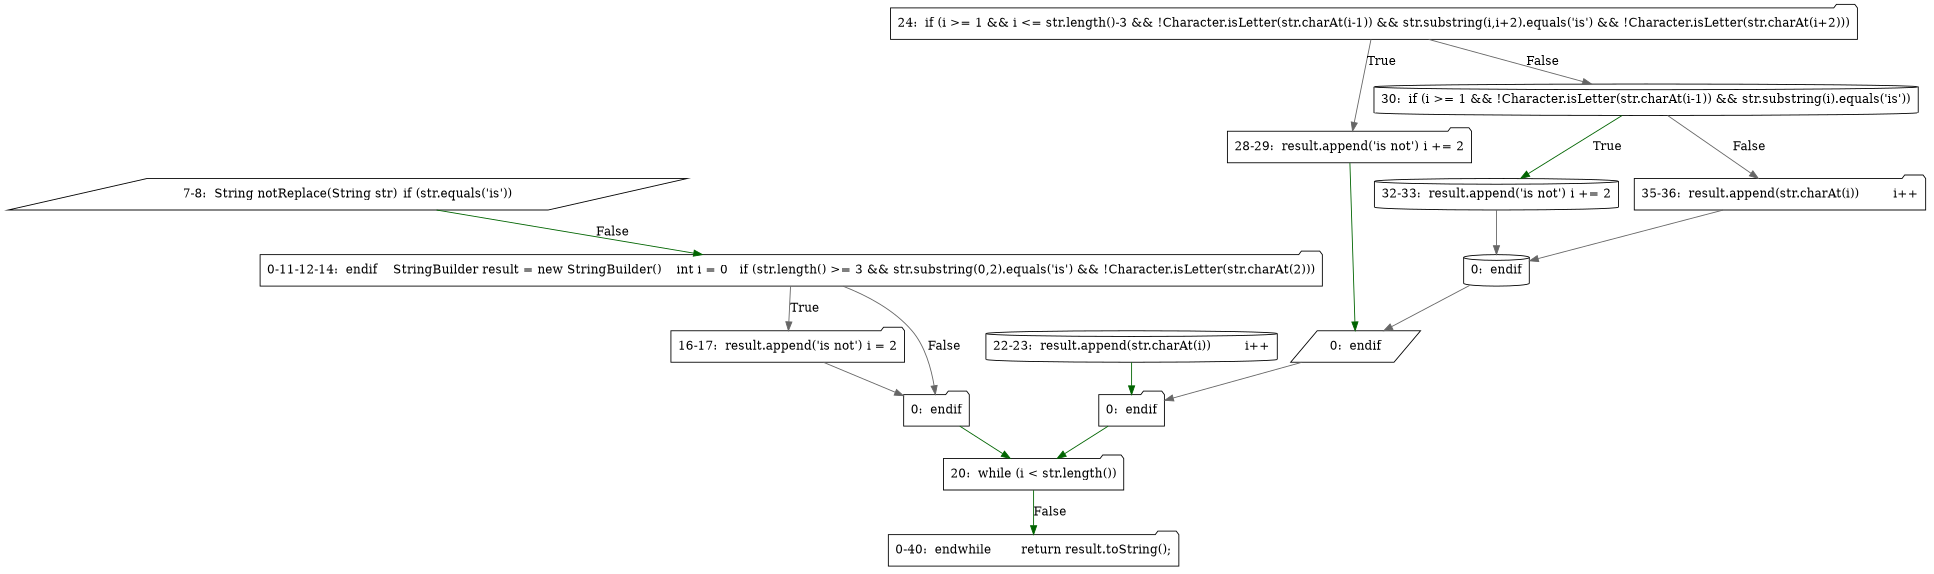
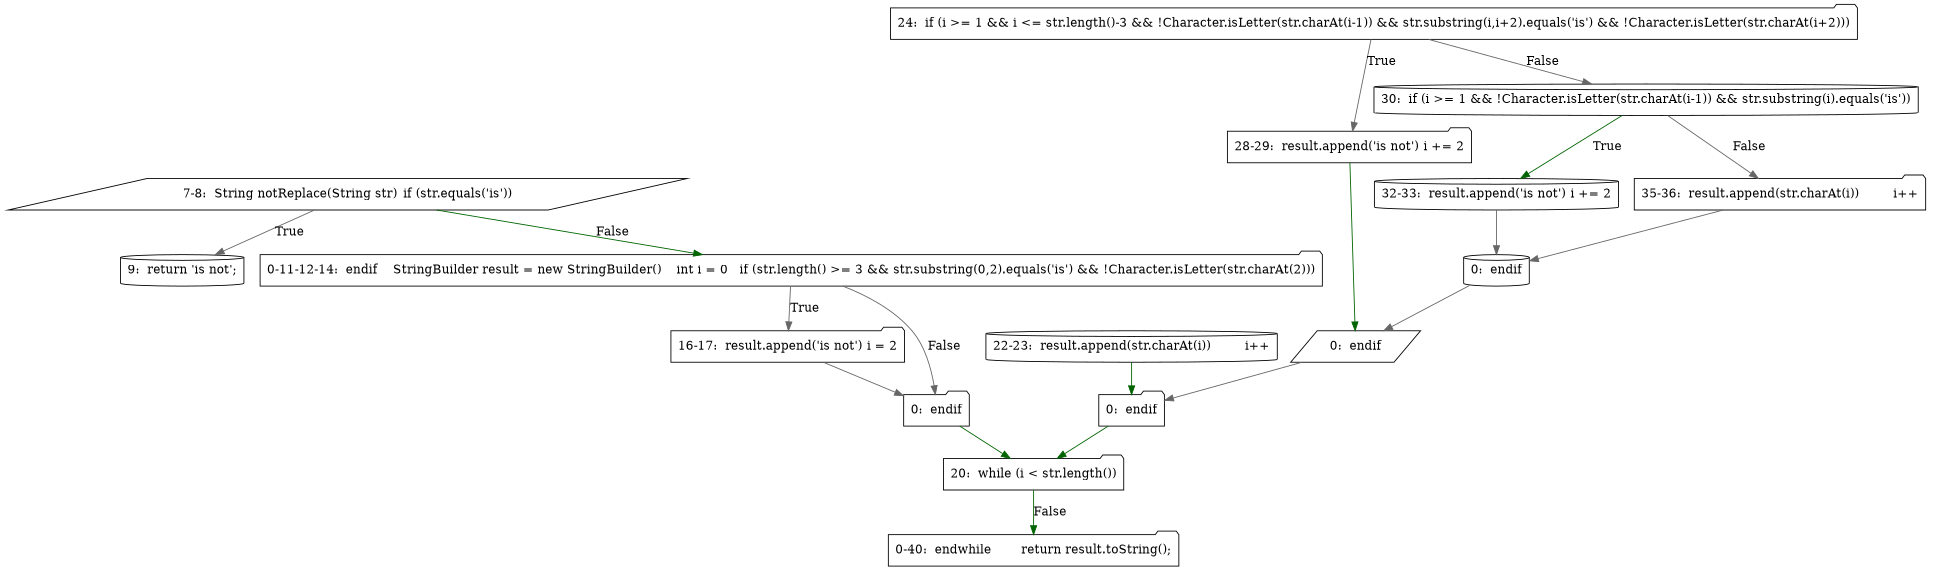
none -> (182, 270)
